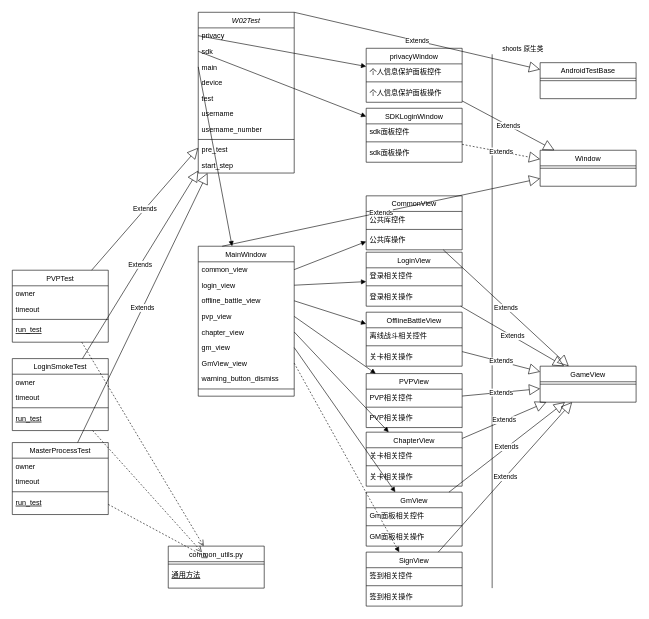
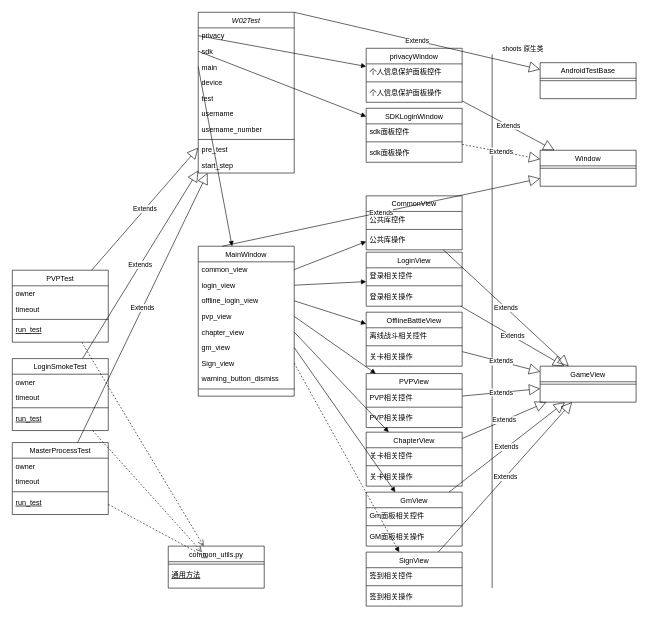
(236, 301) -> (233, 301)
(222, 364) -> (218, 364)
